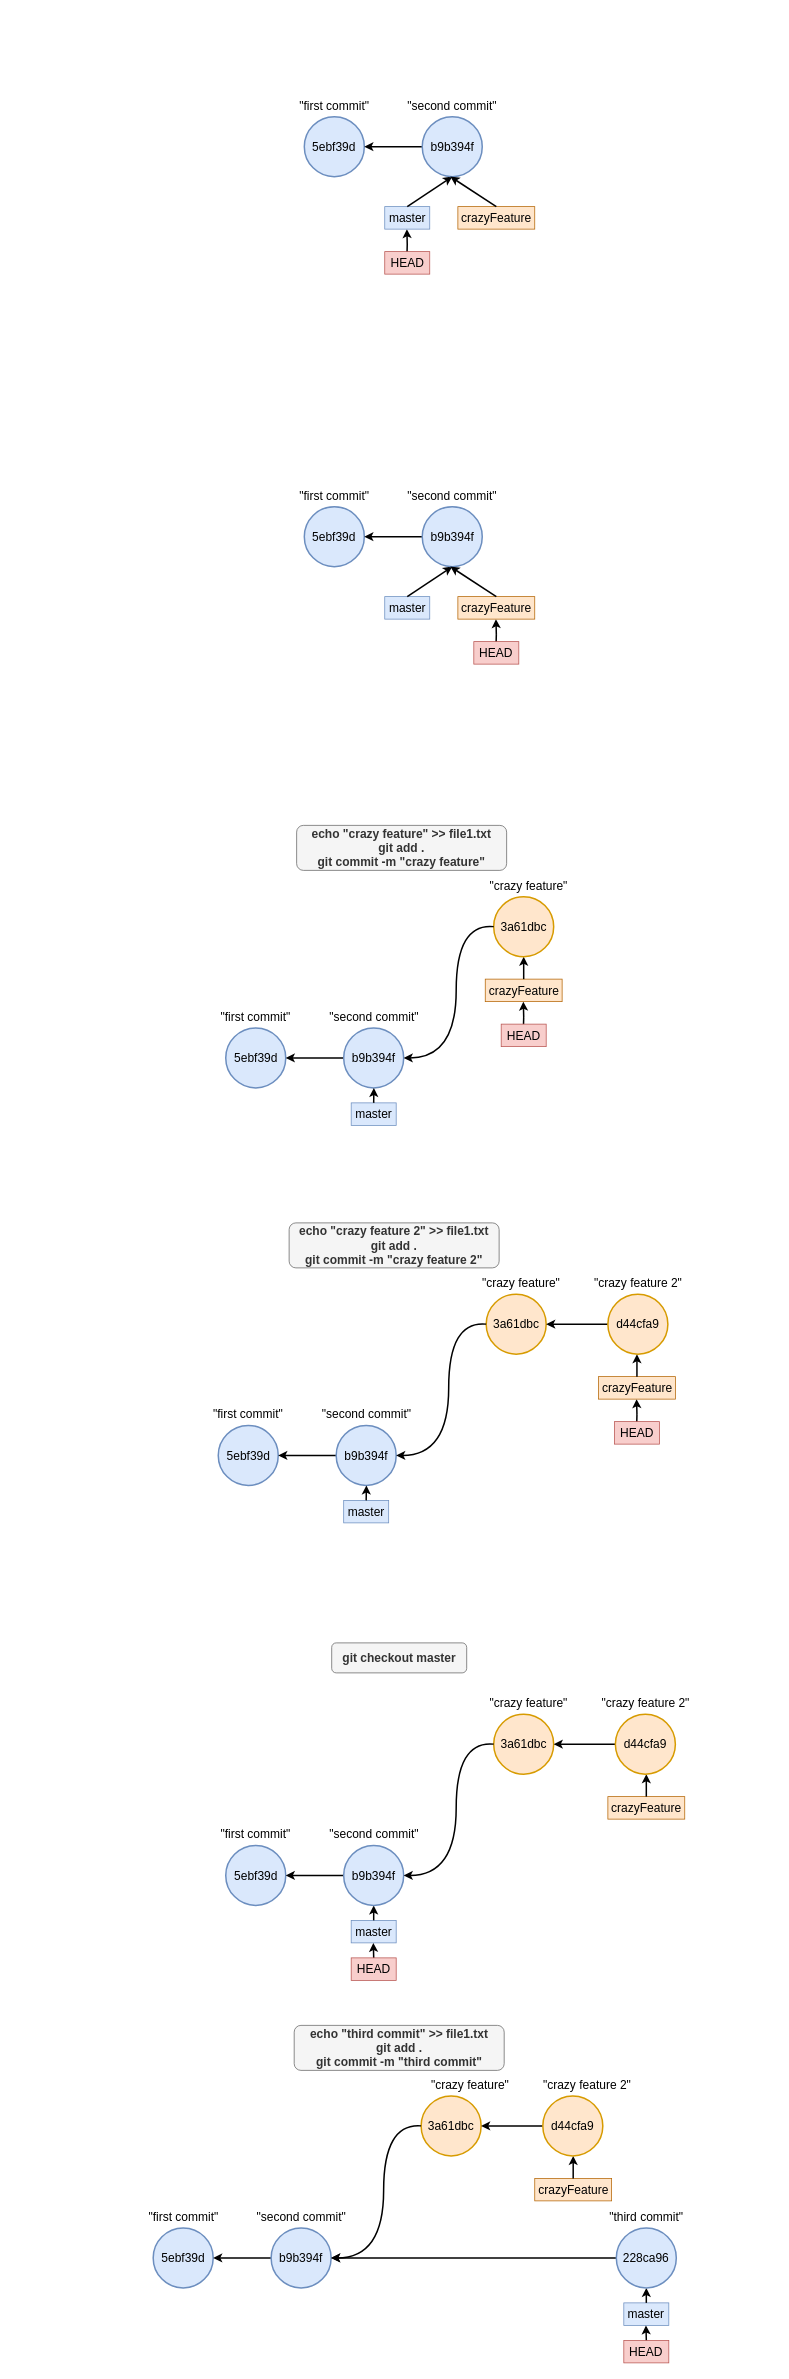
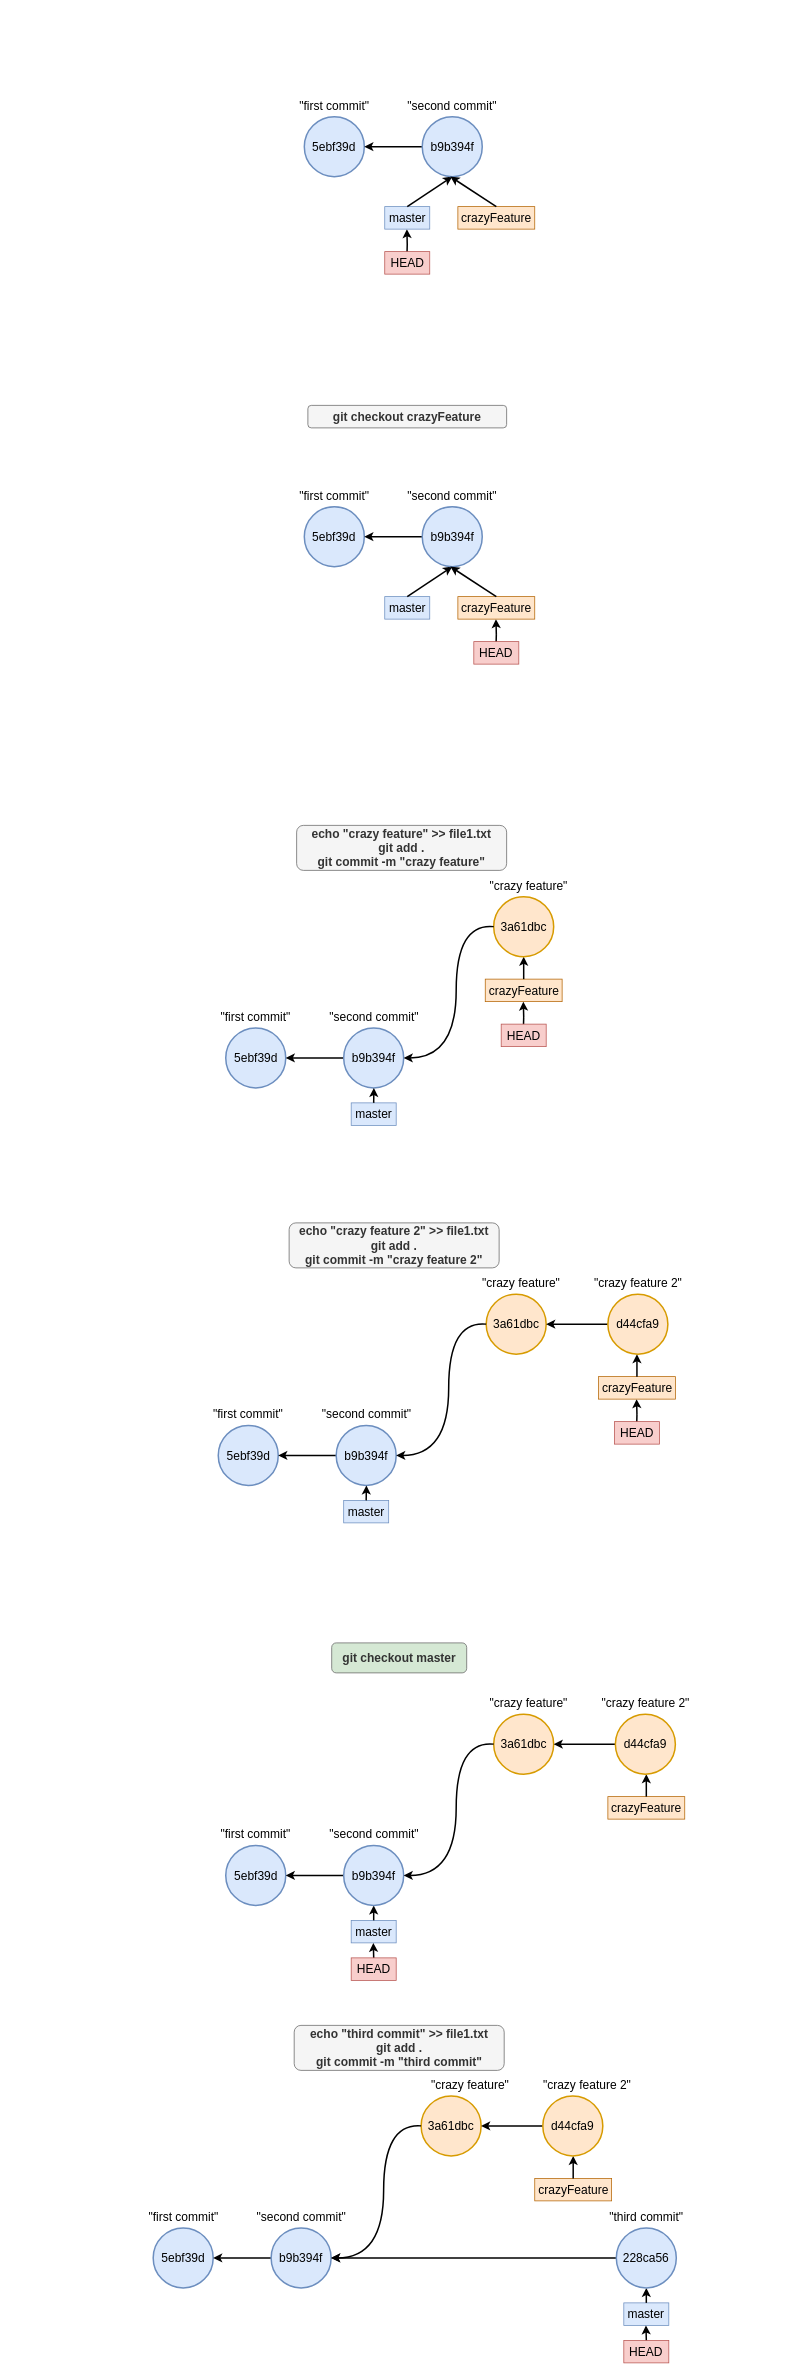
none -> (407, 417)
(399, 1658) -> (399, 1658)
(646, 2258) -> (646, 2258)
